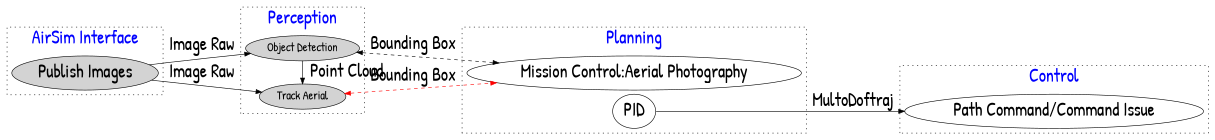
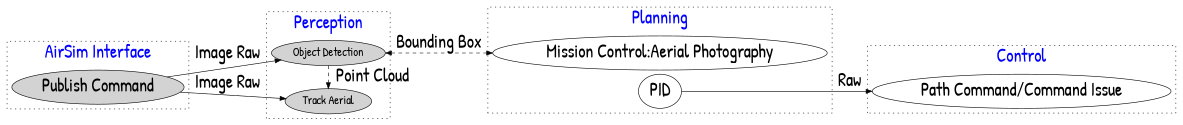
(303, 69) -> (328, 74)
(85, 73) -> (98, 87)
(421, 88) -> none
(853, 102) -> (850, 82)
